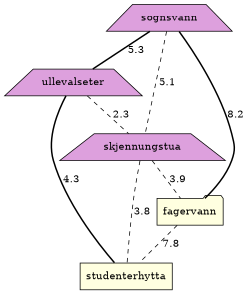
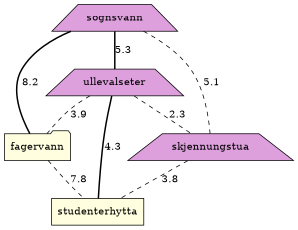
(166, 179) -> (66, 113)
